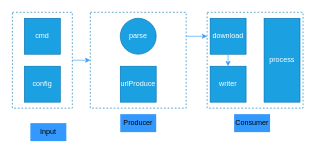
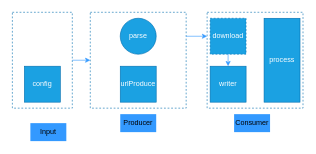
(42, 36) -> none
(228, 36) -> (228, 36)
